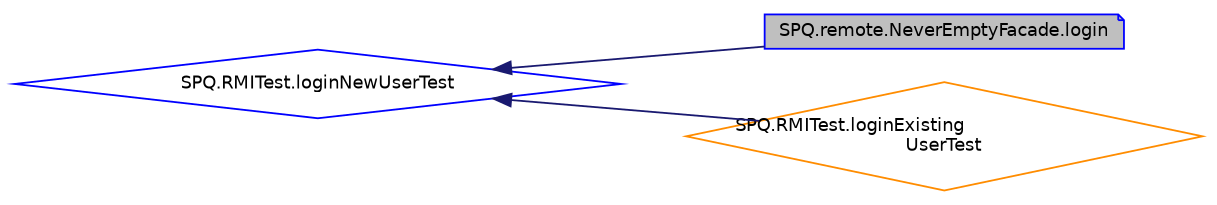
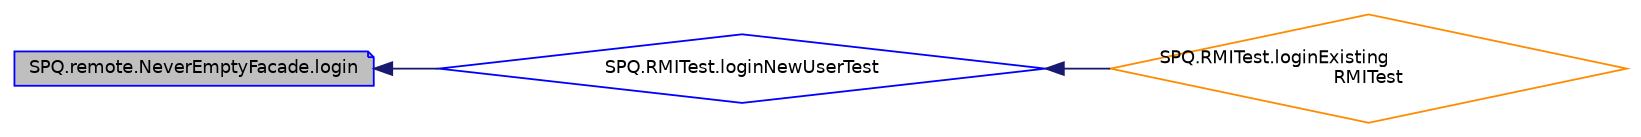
(638, 57) -> (415, 69)
(944, 136) -> (1369, 69)
